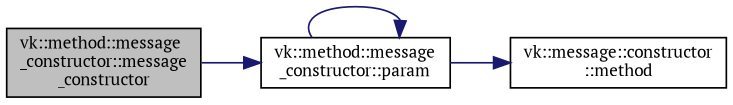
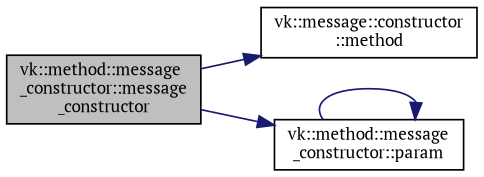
(472, 63) -> (223, 64)
